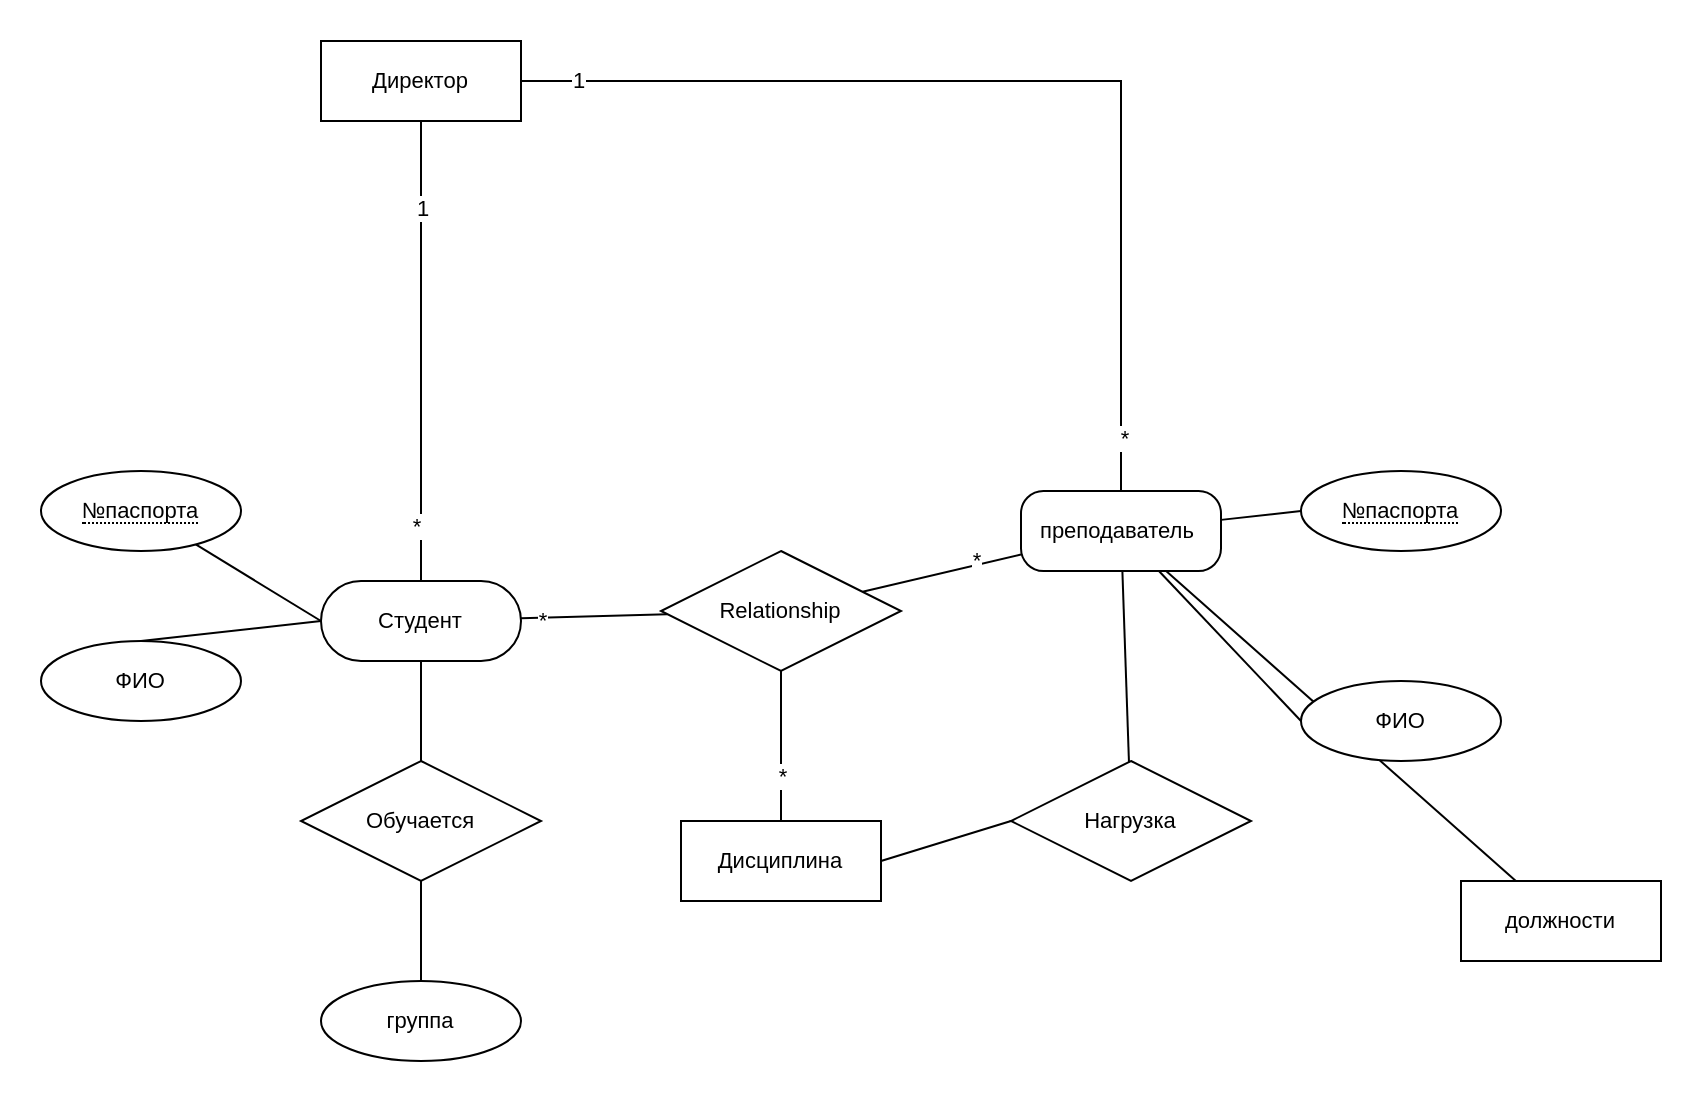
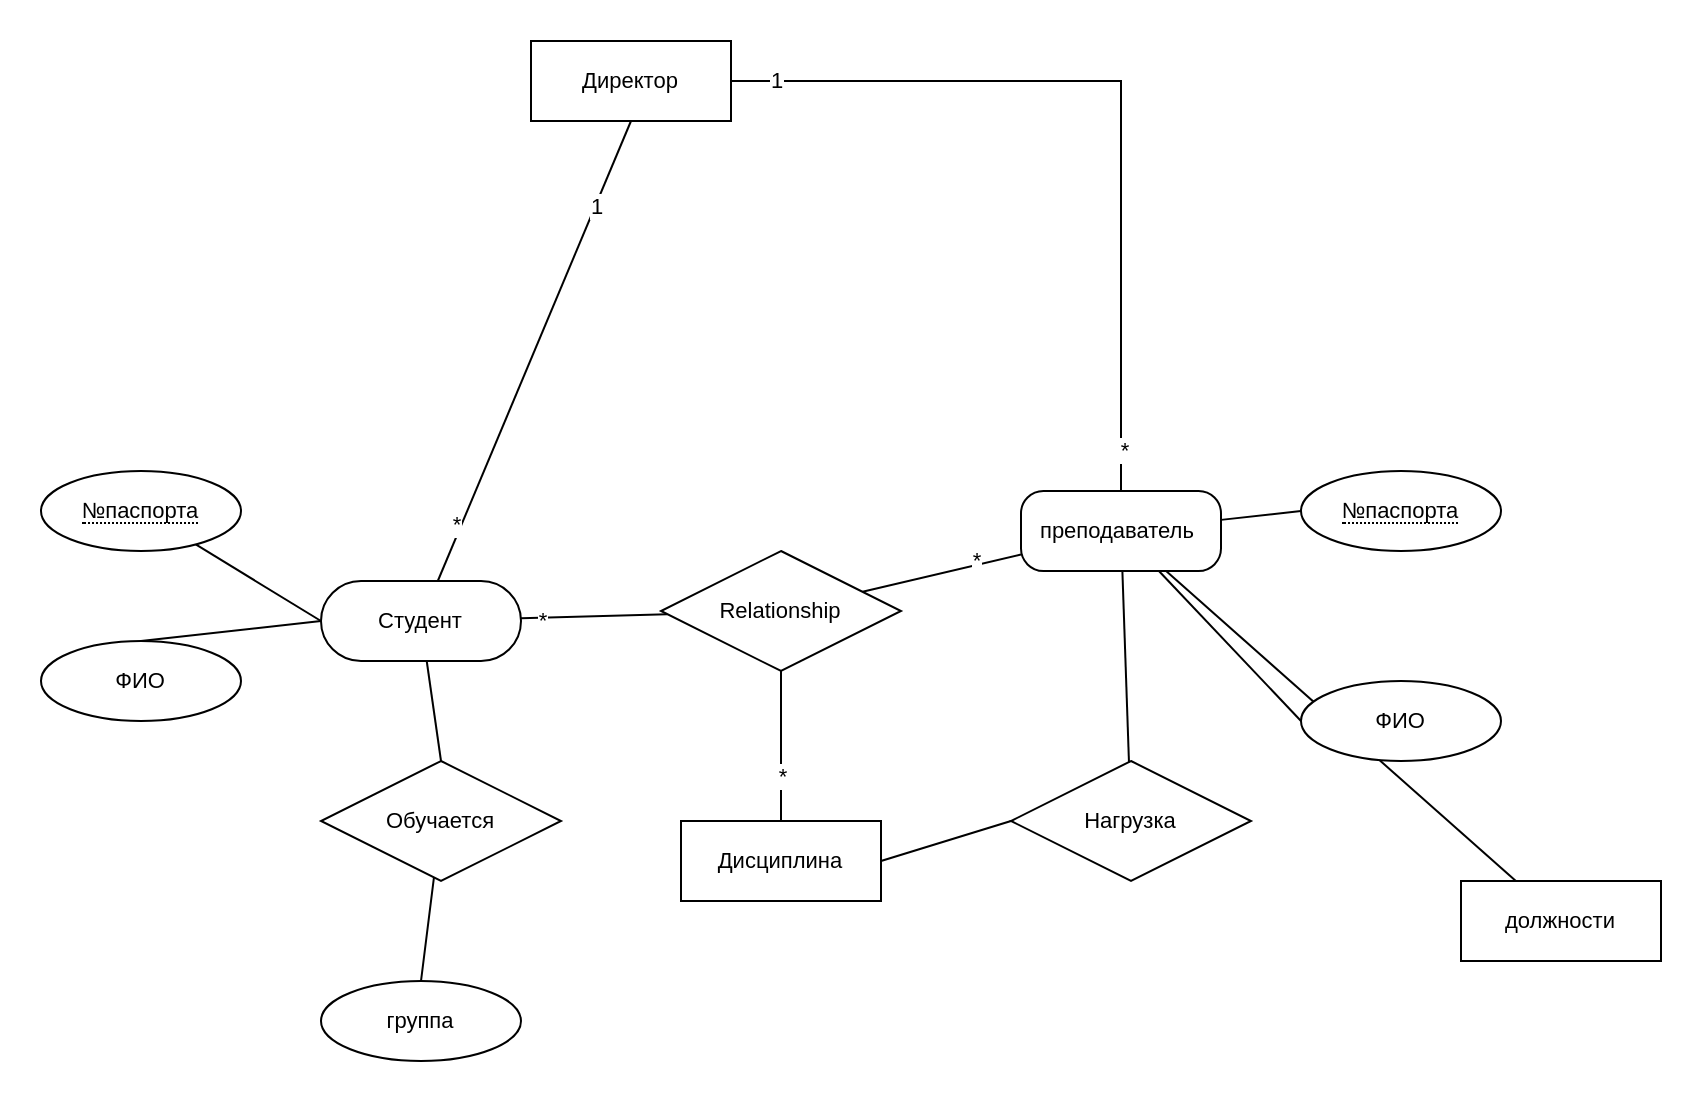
(421, 81) -> (631, 81)
(421, 821) -> (441, 821)
